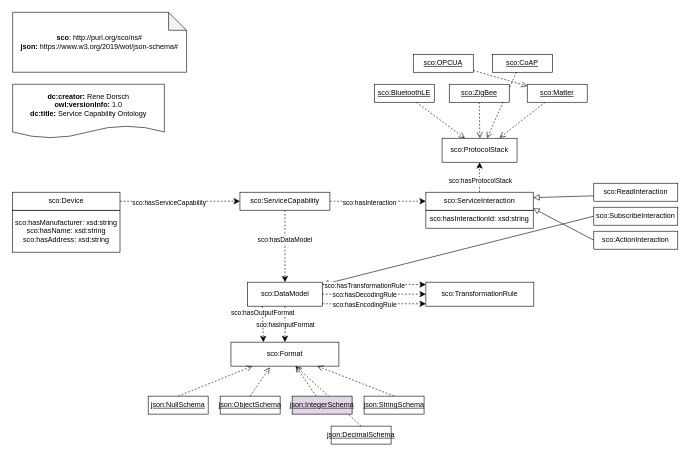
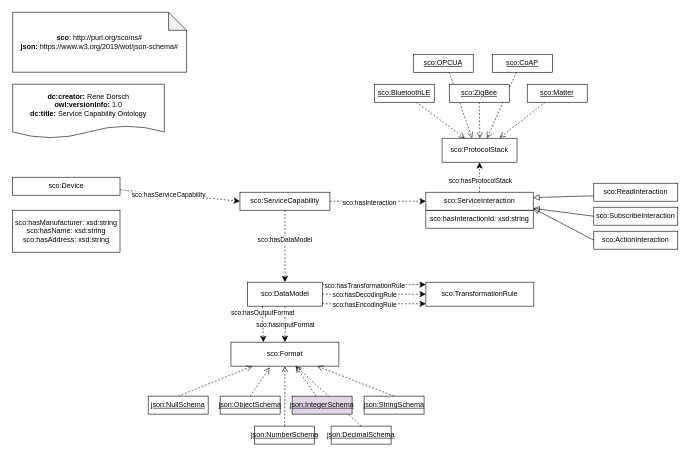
(499, 78) -> (465, 119)
(66, 201) -> (66, 186)
(463, 249) -> (566, 213)
none -> (285, 397)
none -> (284, 435)
